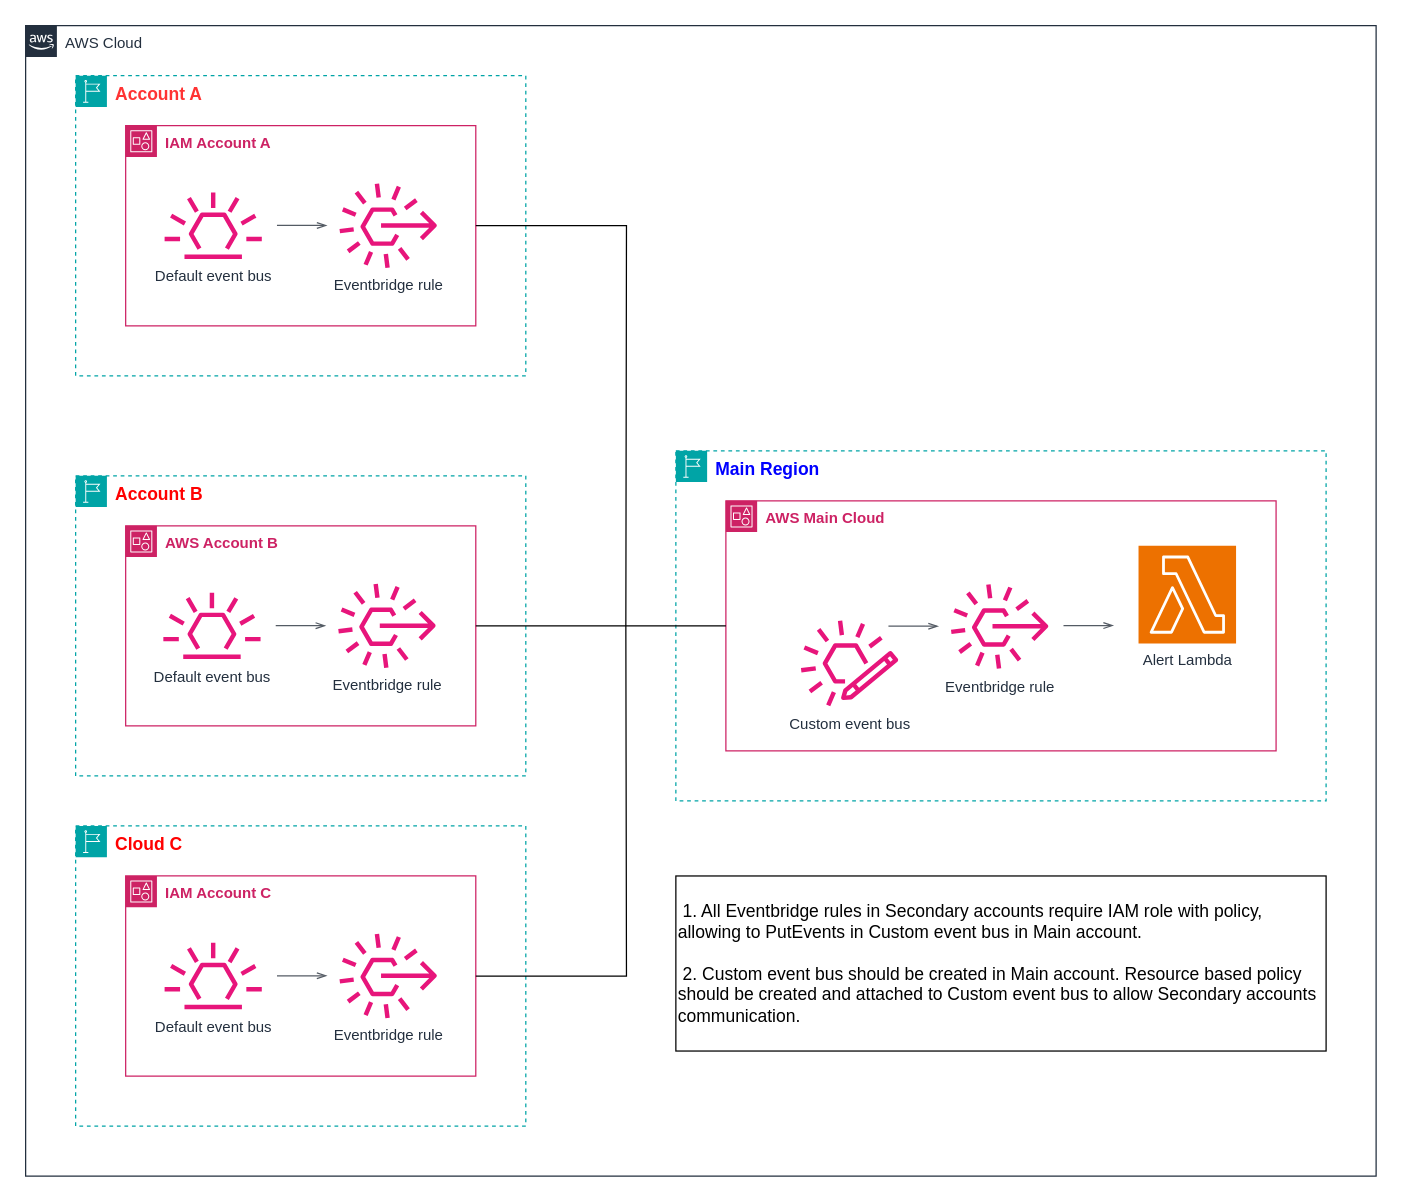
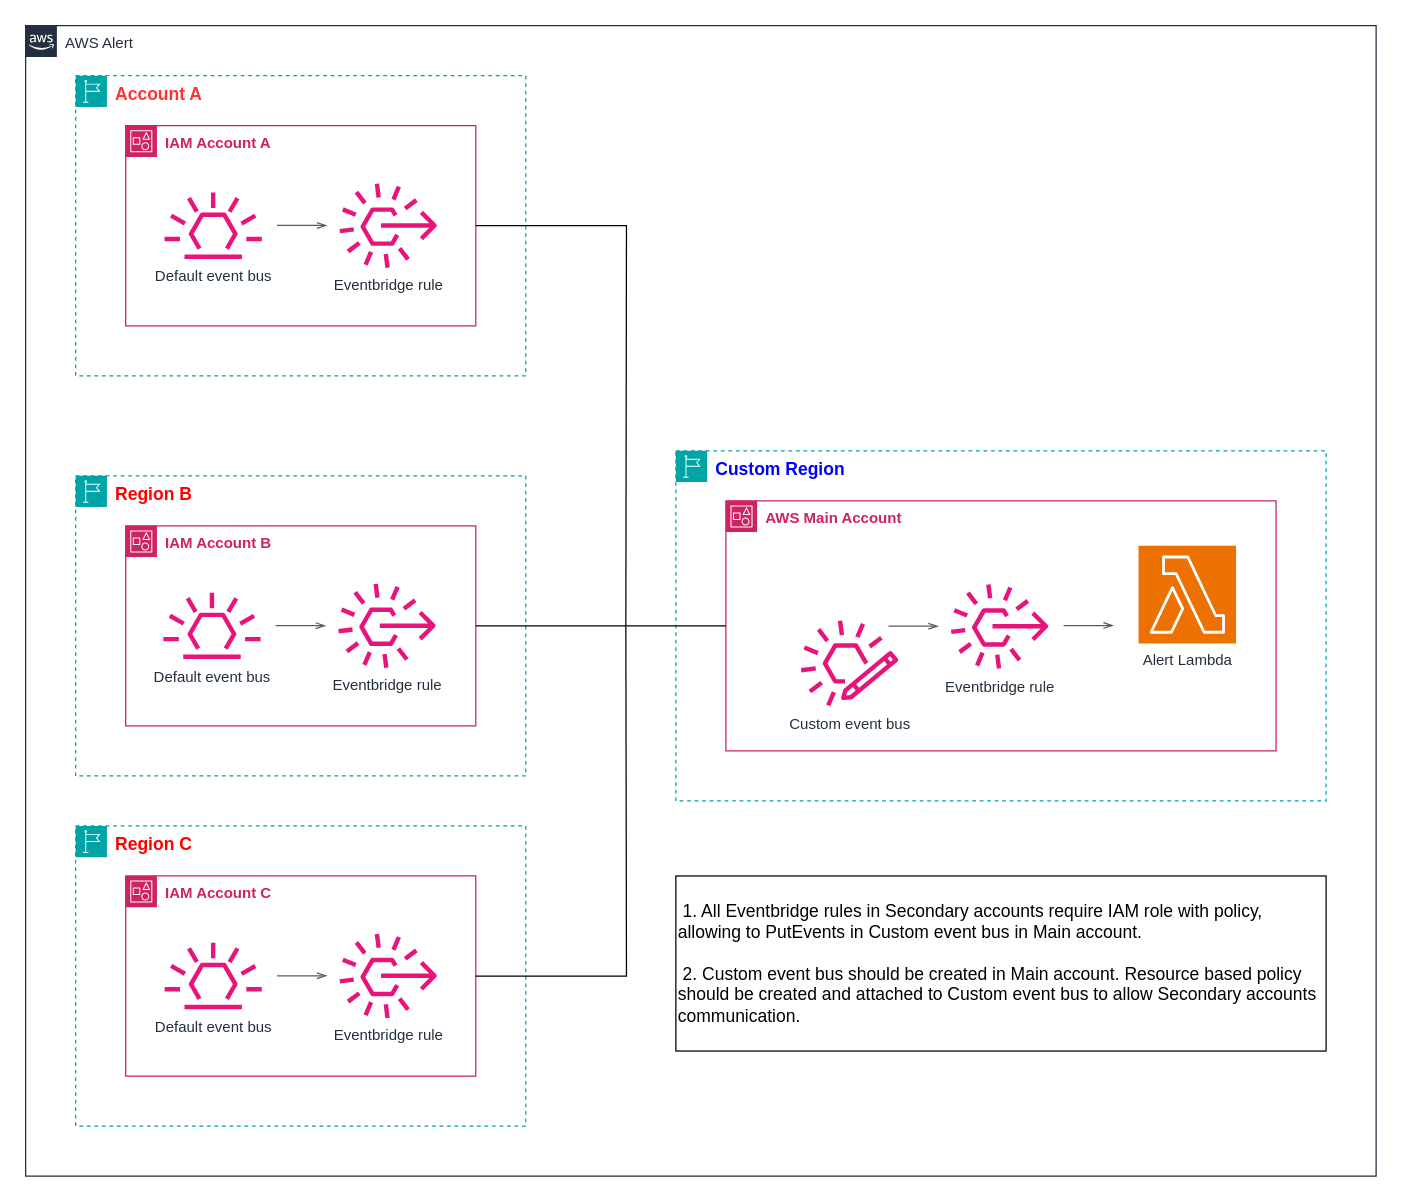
(100, 43) -> (100, 43)
(756, 468) -> (766, 468)
(151, 493) -> (145, 493)
(817, 518) -> (827, 518)
(216, 543) -> (216, 543)
(141, 843) -> (145, 843)
